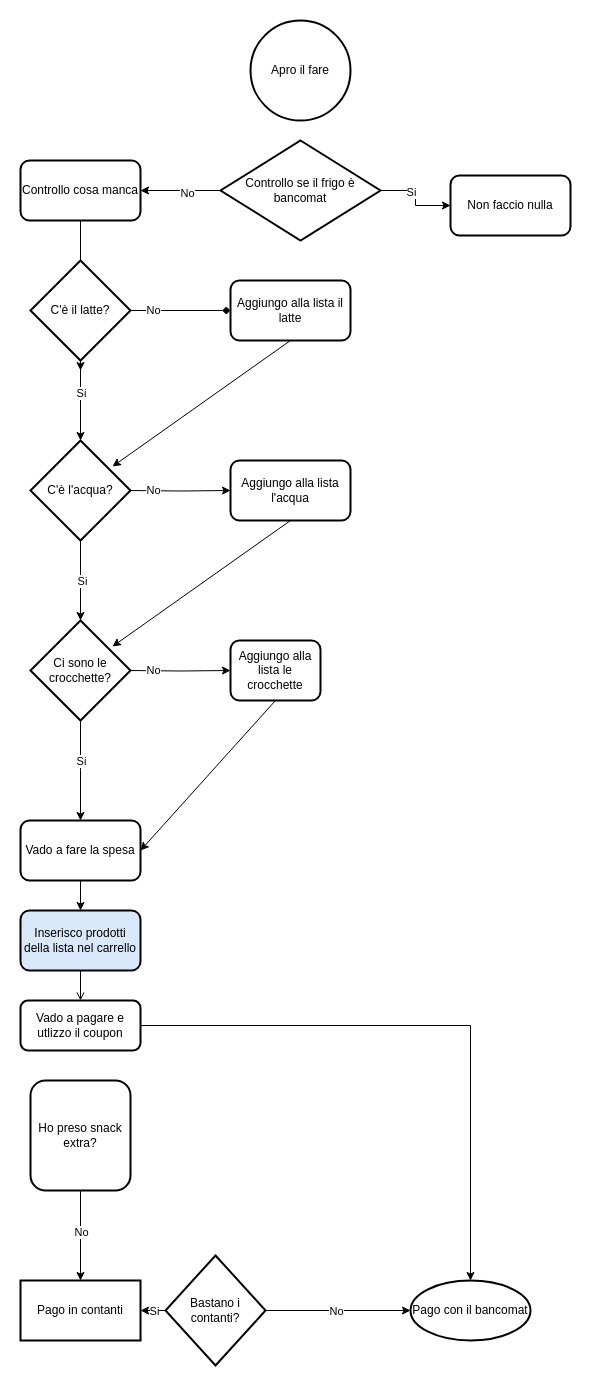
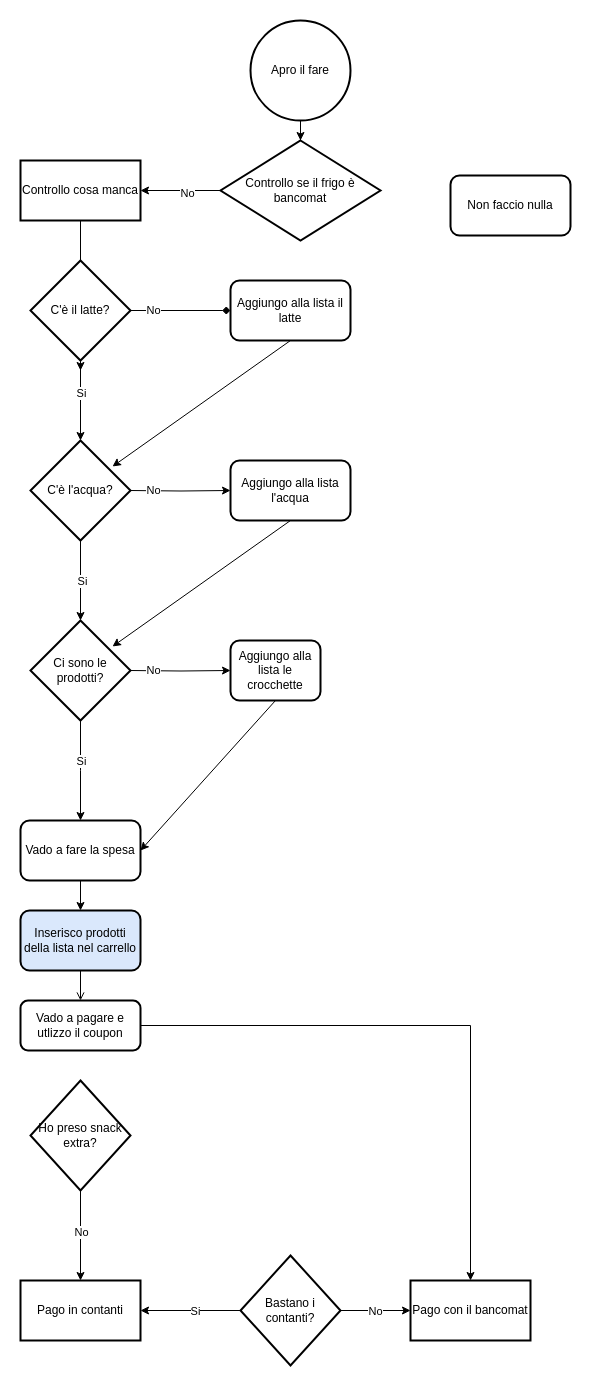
none -> (301, 135)
(81, 191) -> (81, 191)
(416, 195) -> none
(81, 671) -> (81, 671)
(81, 1136) -> (81, 1136)
(216, 1311) -> (291, 1311)
(471, 1311) -> (471, 1311)
